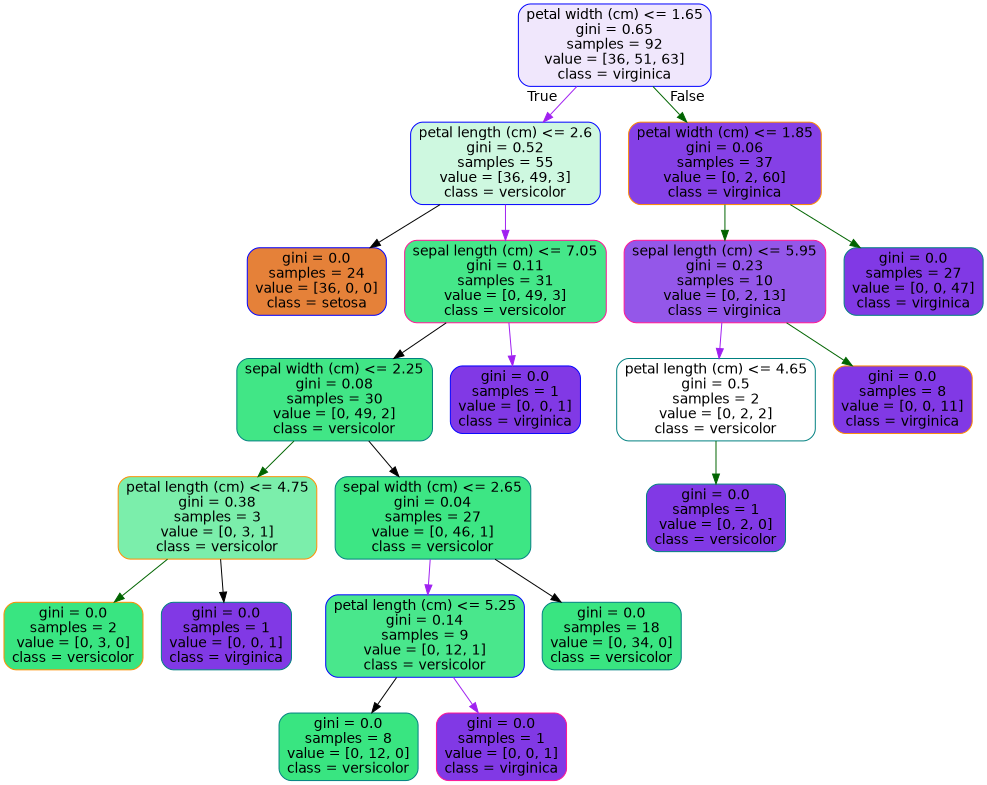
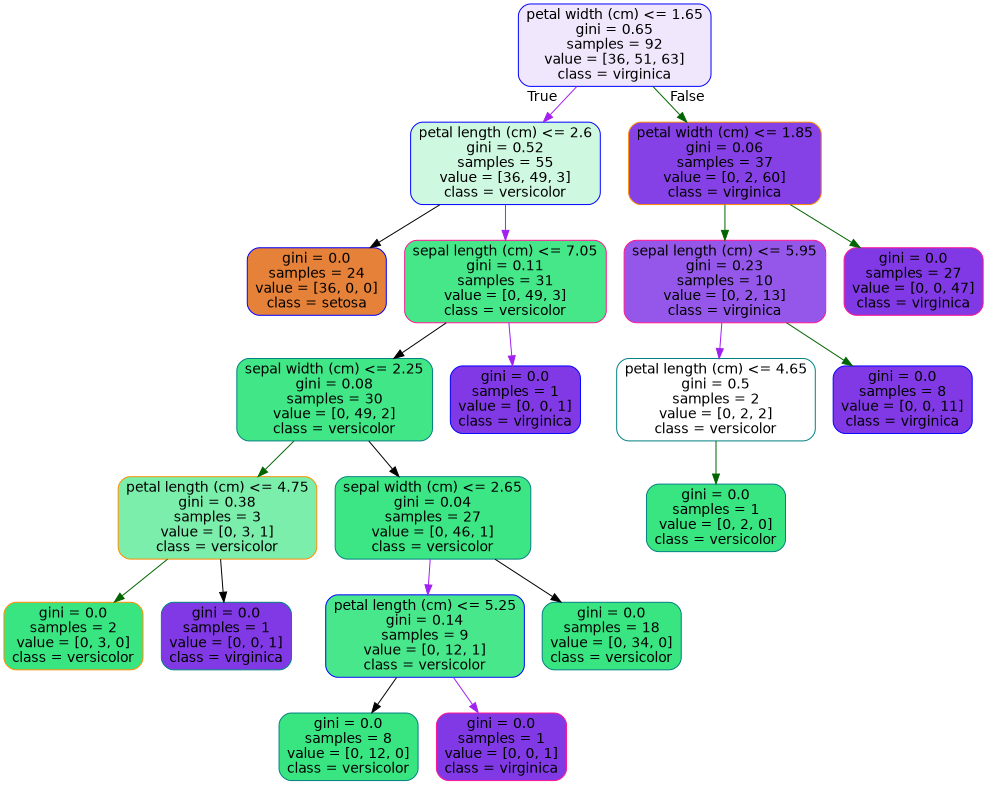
(914, 282) -> (914, 282)
(903, 400) -> (903, 400)
(716, 518) -> (716, 518)
